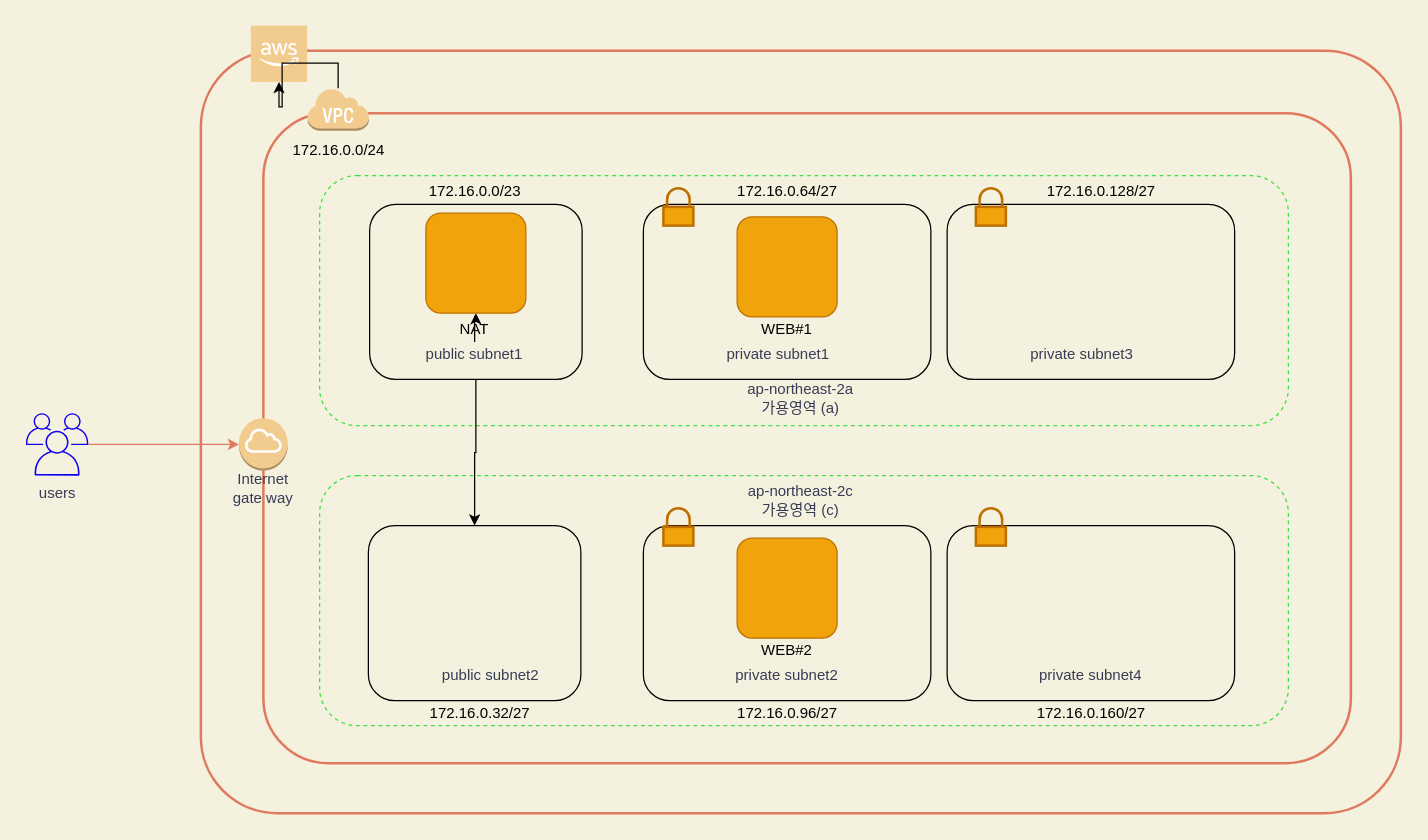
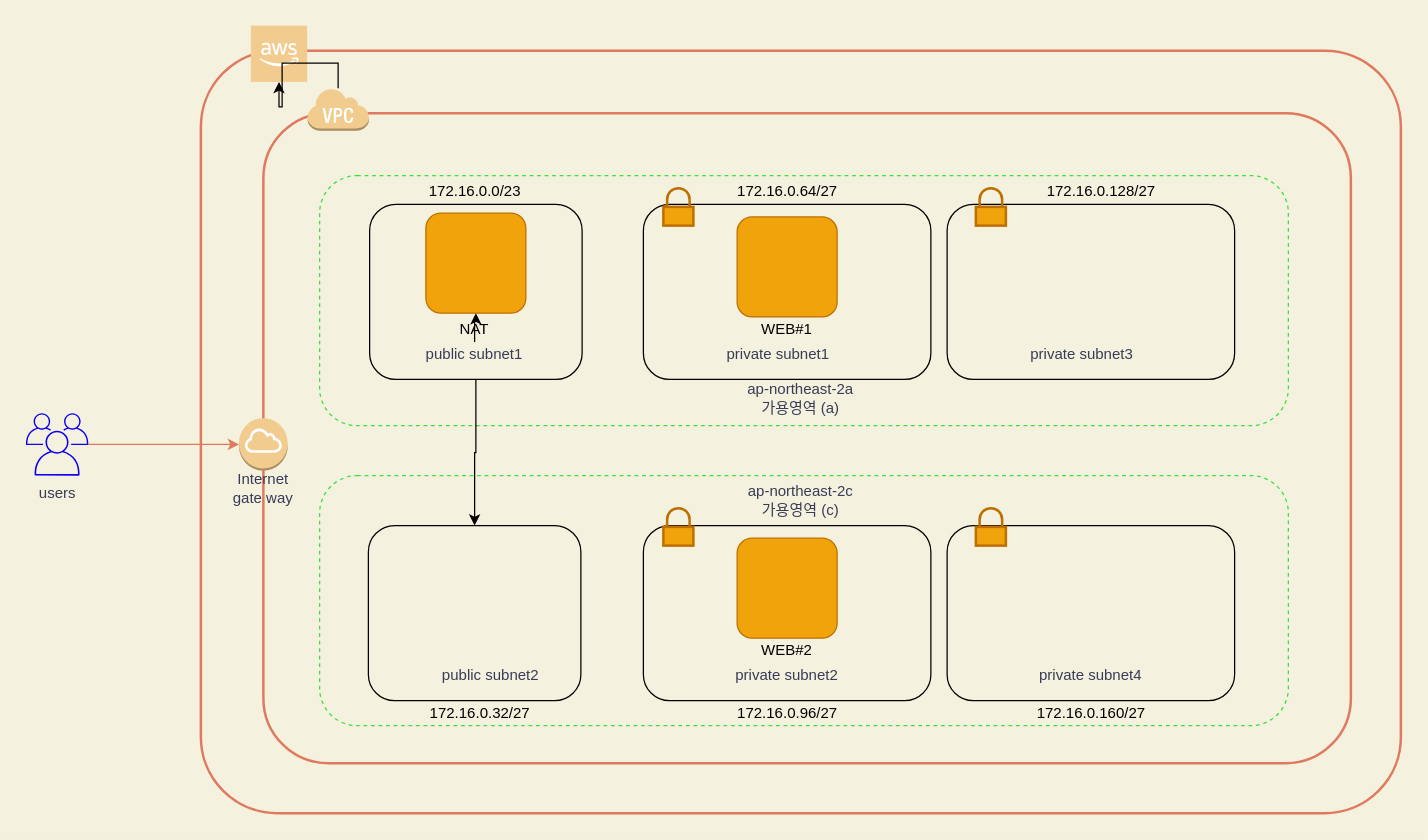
(338, 151) -> none
